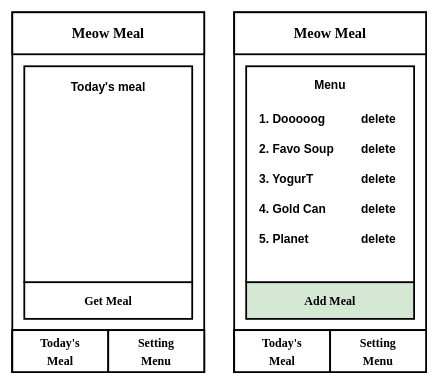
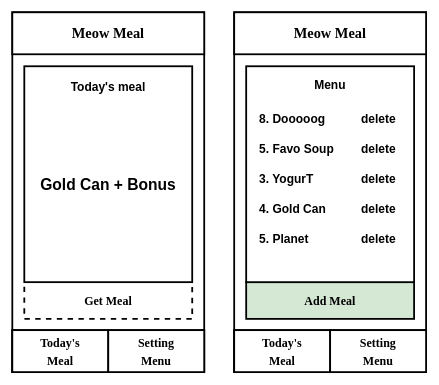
(278, 119) -> (278, 119)
(281, 149) -> (281, 149)
none -> (108, 184)
(108, 301) -> (108, 301)
